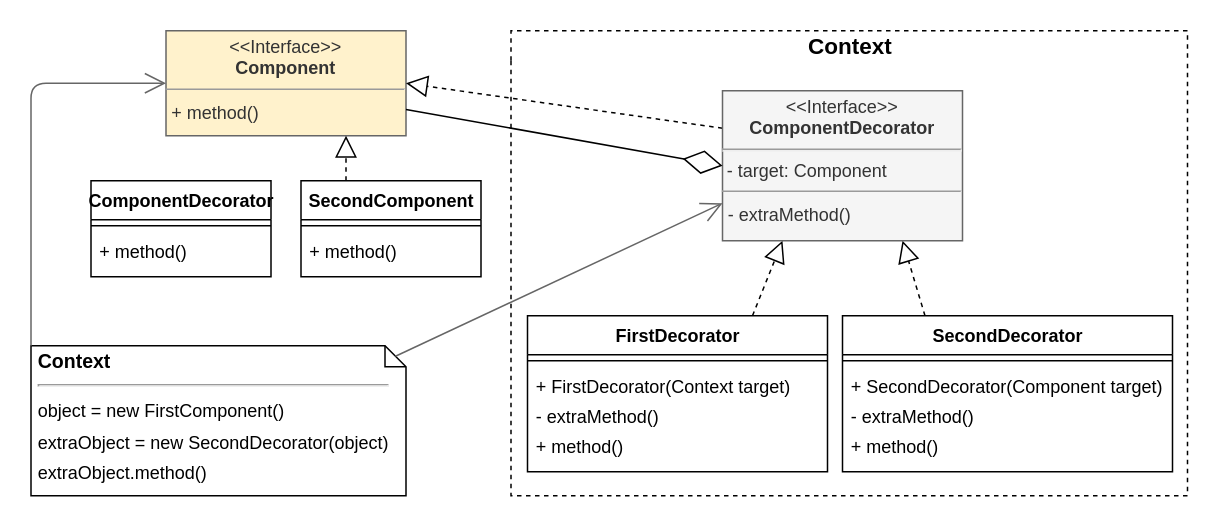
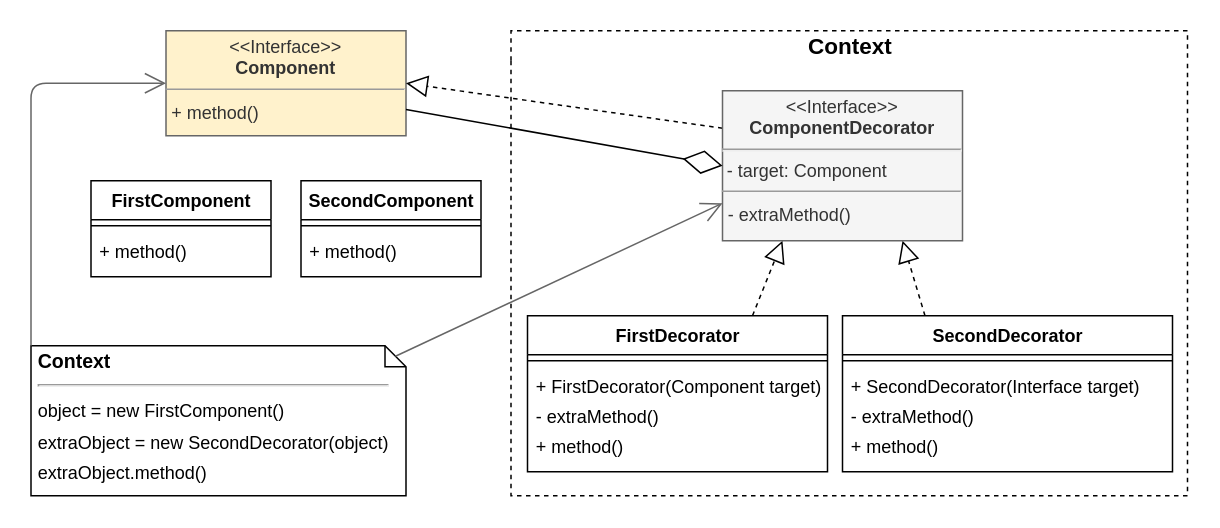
(346, 169) -> none
(182, 202) -> (182, 202)
(690, 387) -> (700, 387)
(1022, 387) -> (1022, 387)
